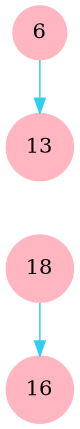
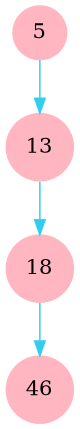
(40, 33) -> (40, 33)
none -> (40, 201)
(40, 390) -> (40, 390)
